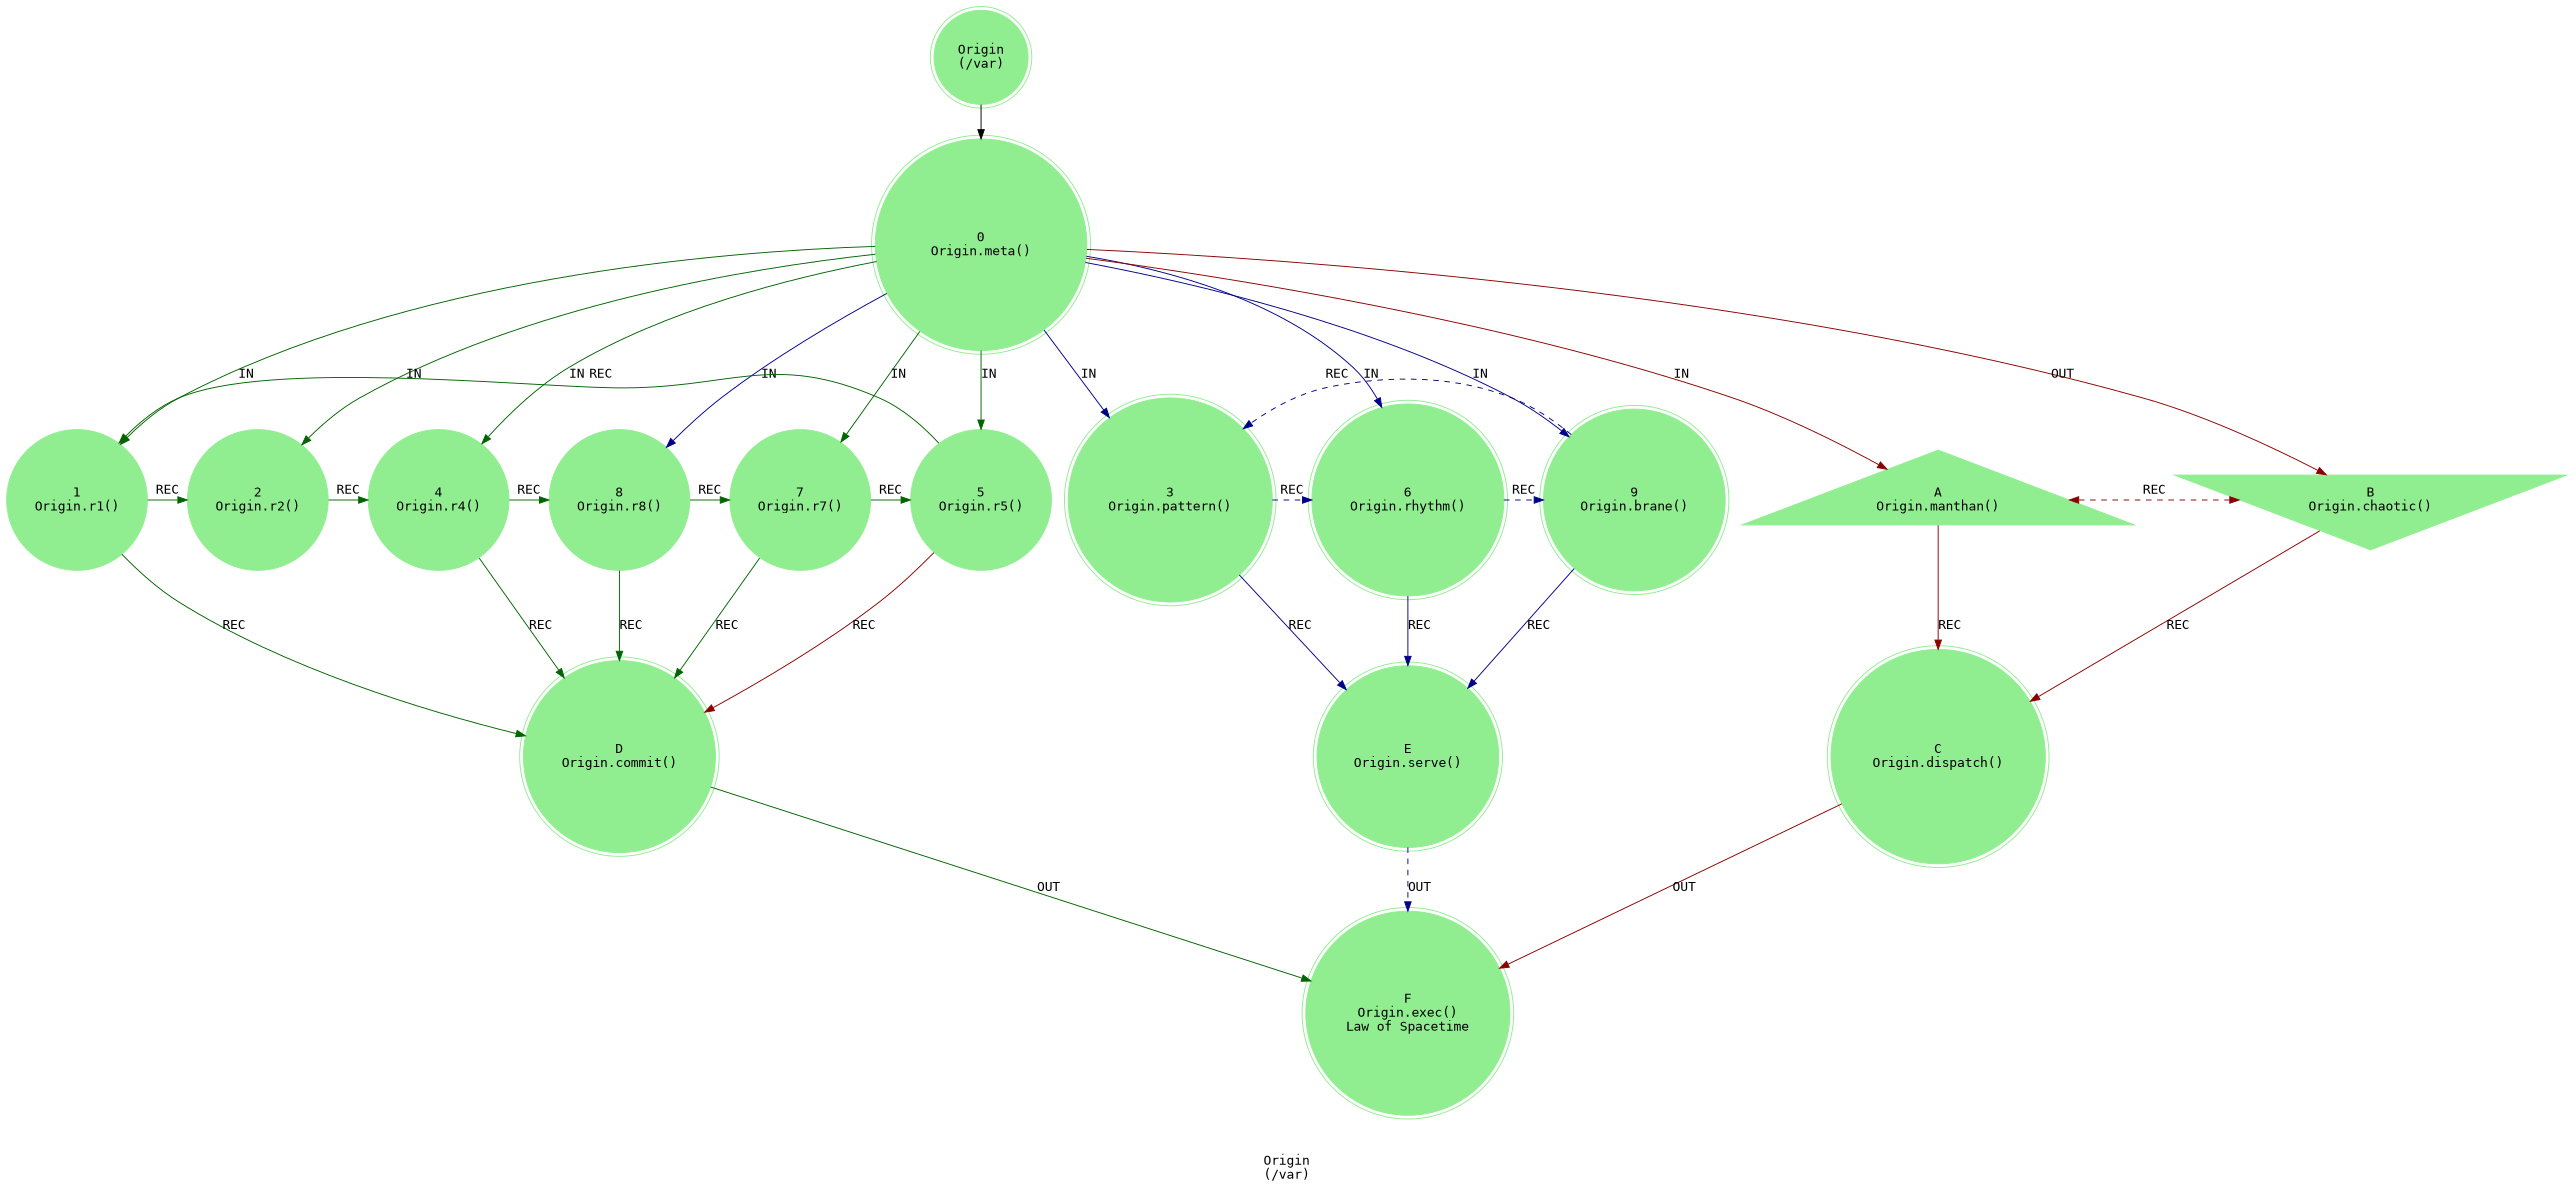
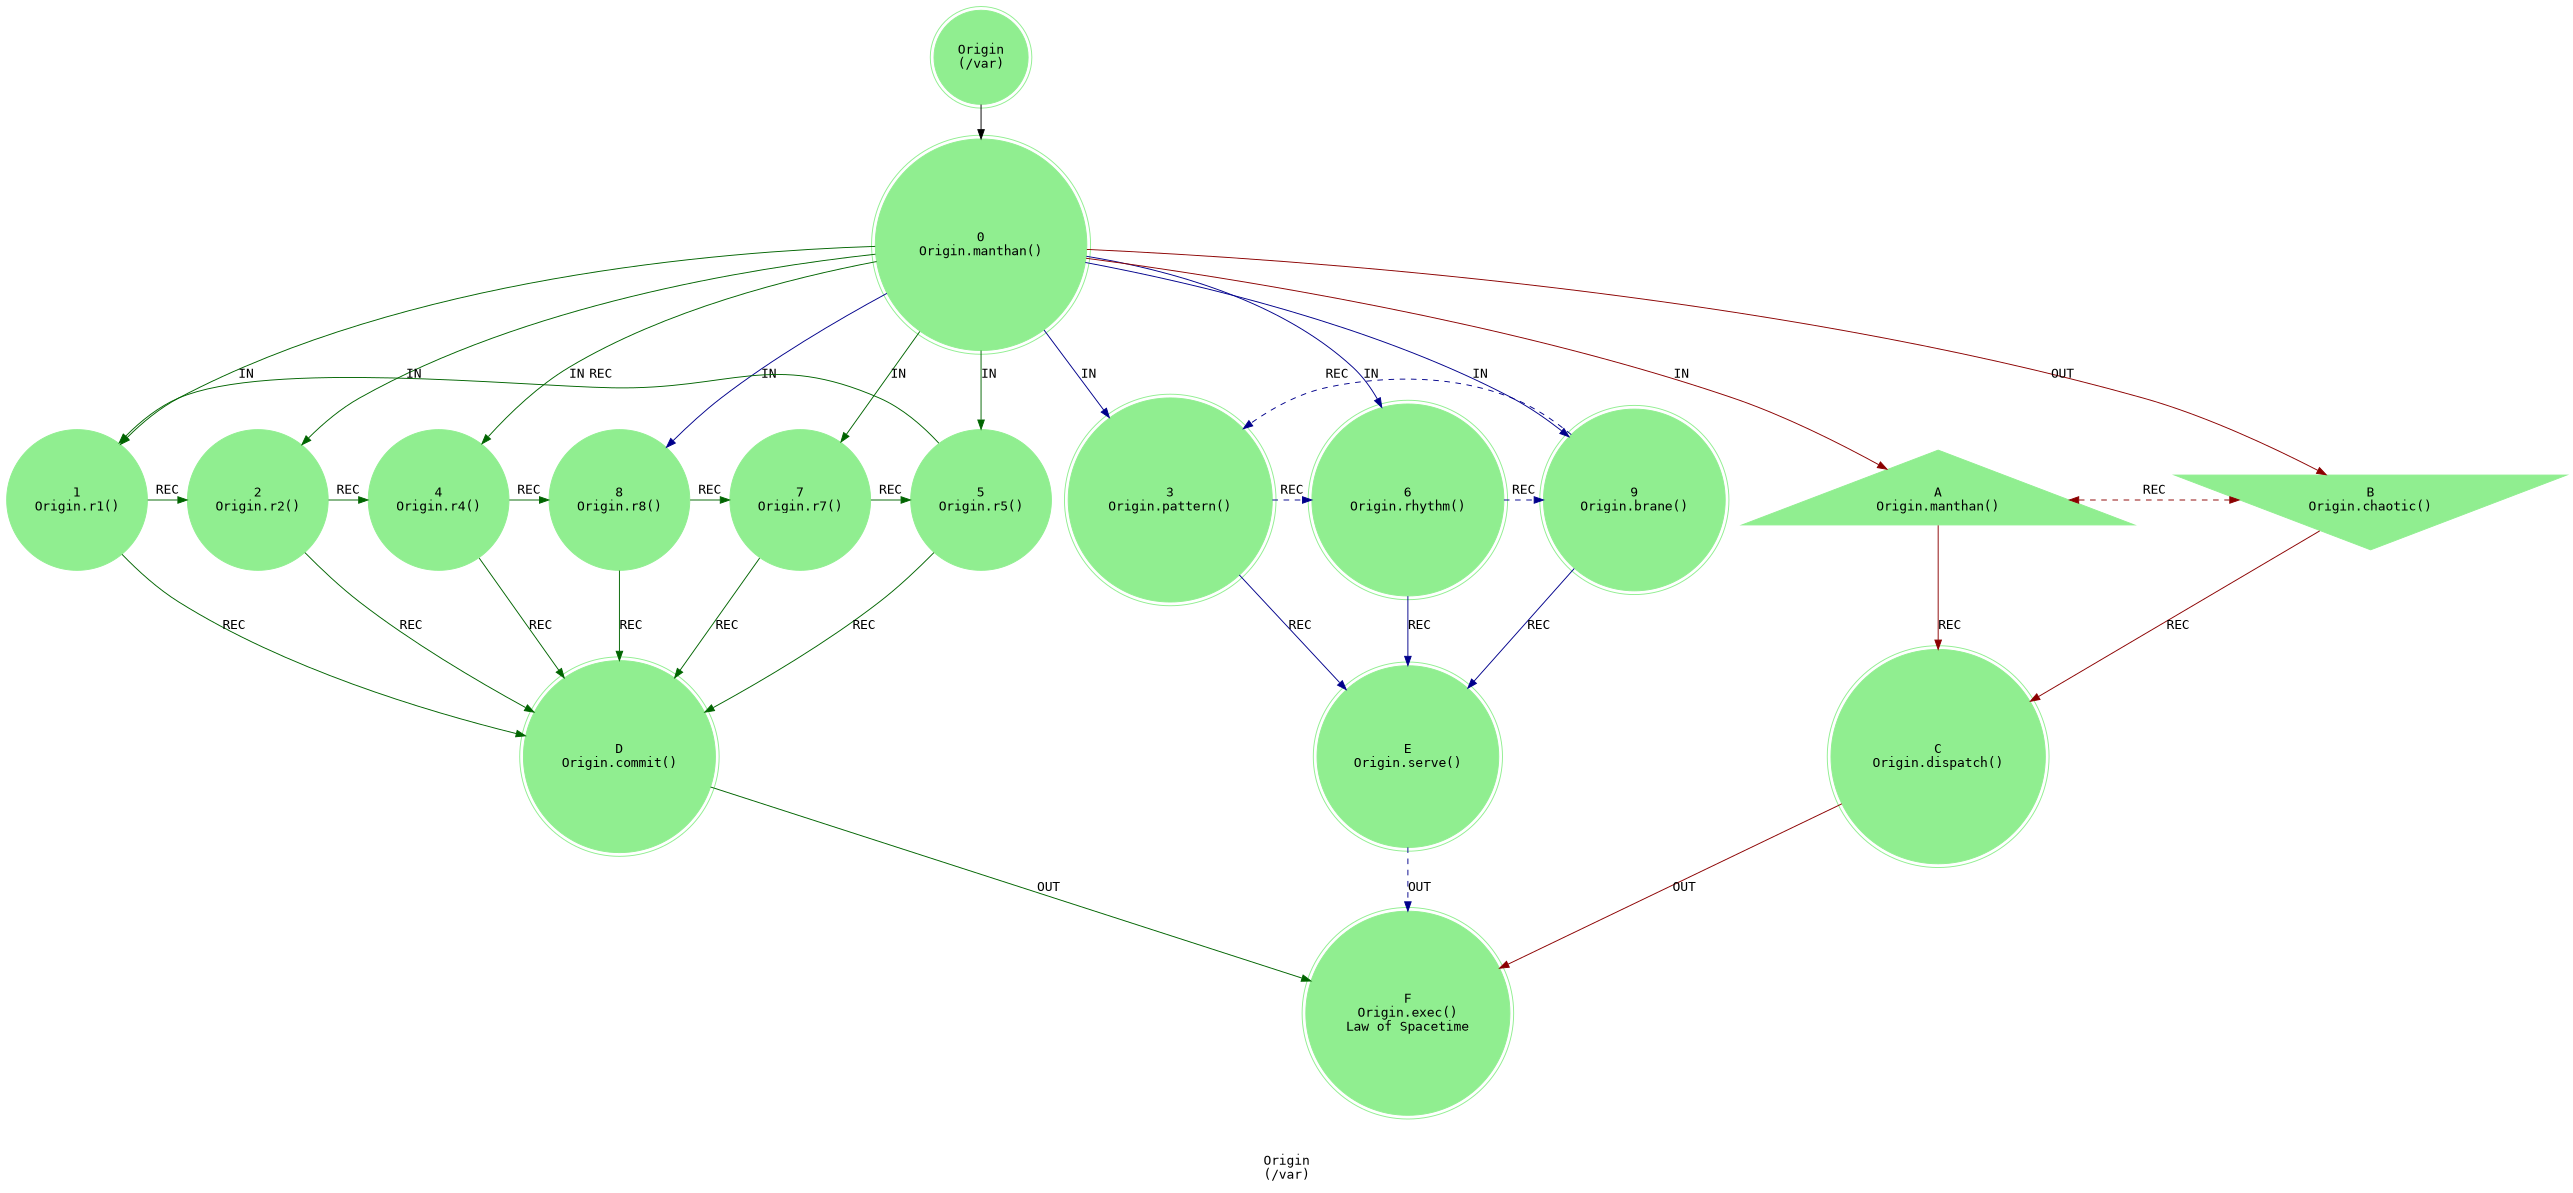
(981, 245) -> (981, 245)
none -> (410, 638)
(829, 638) -> (829, 638)
